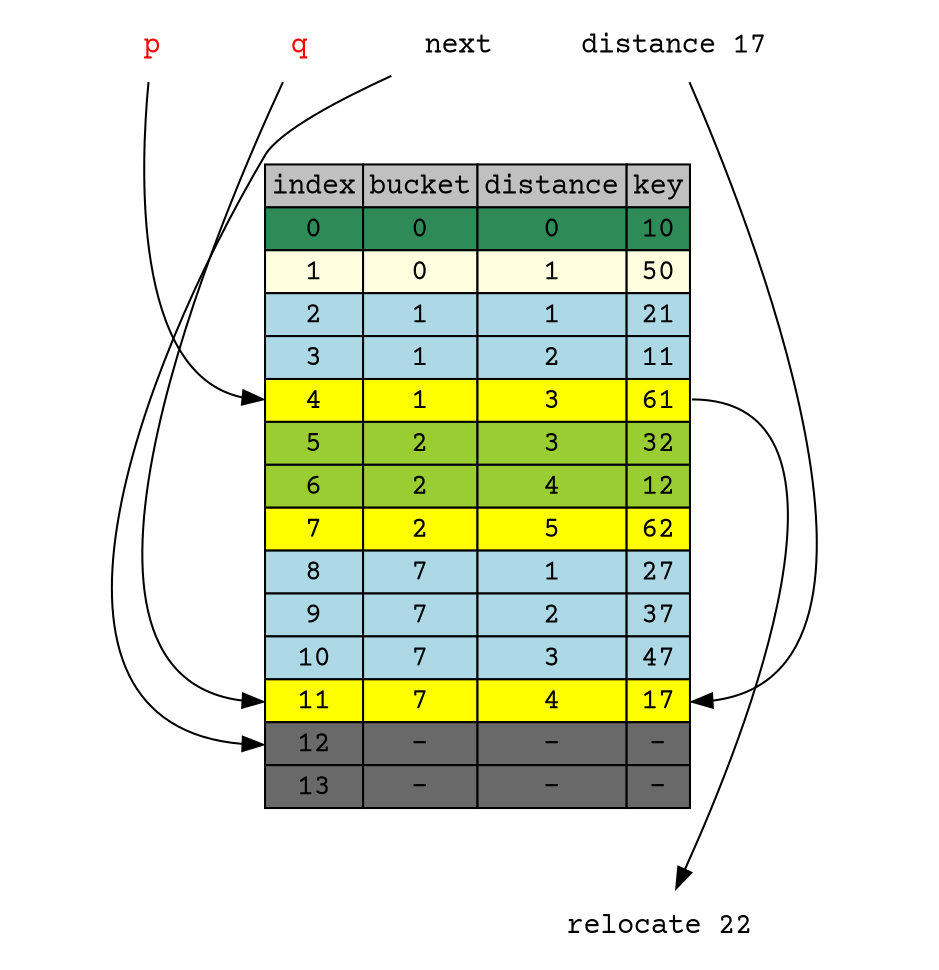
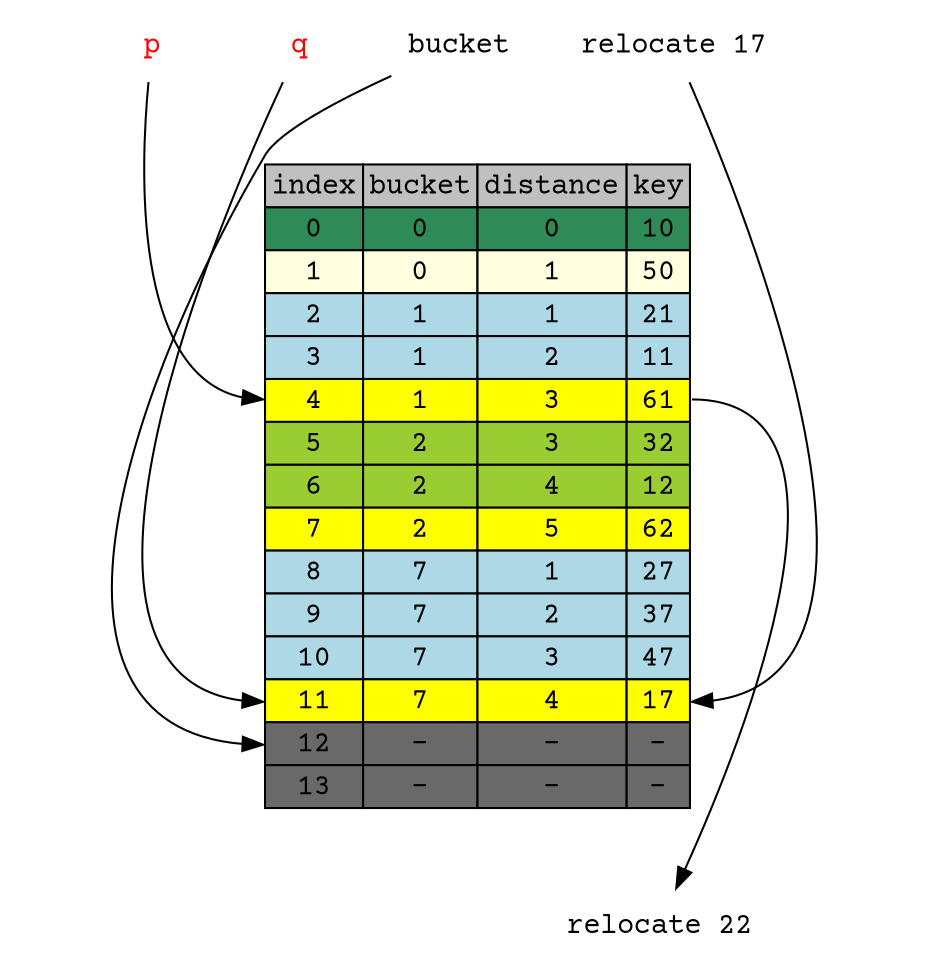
(459, 45) -> (459, 45)
(674, 45) -> (674, 45)
